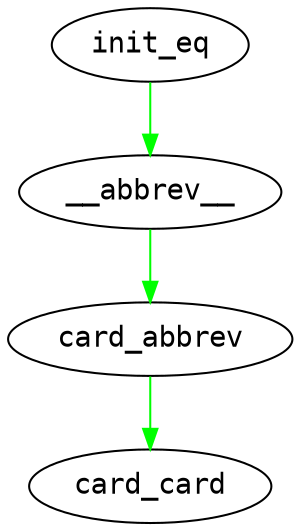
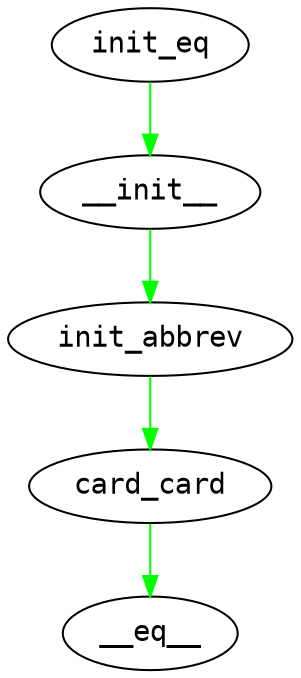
(150, 192) -> (150, 192)
(150, 339) -> (150, 339)
none -> (150, 633)
